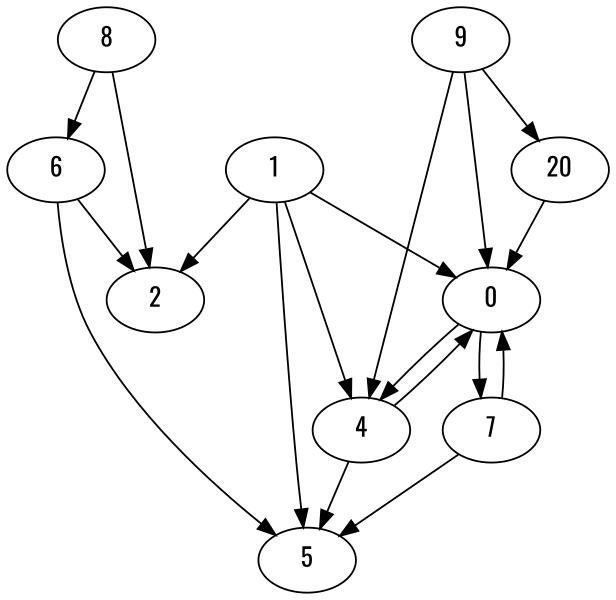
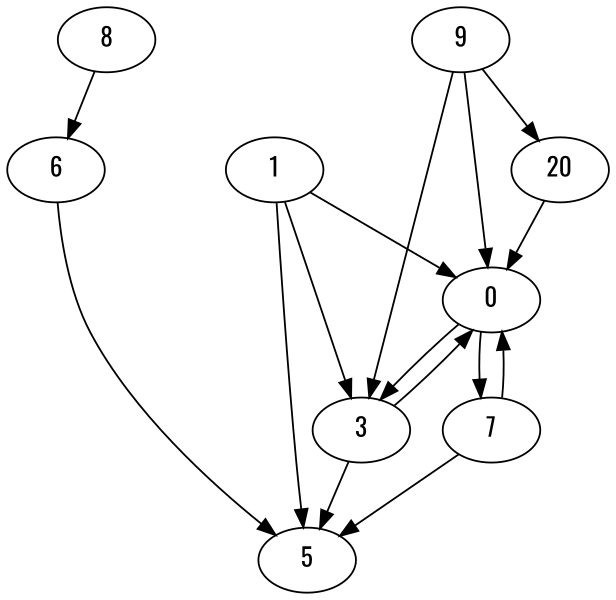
(155, 300) -> none
(361, 430) -> (361, 430)
